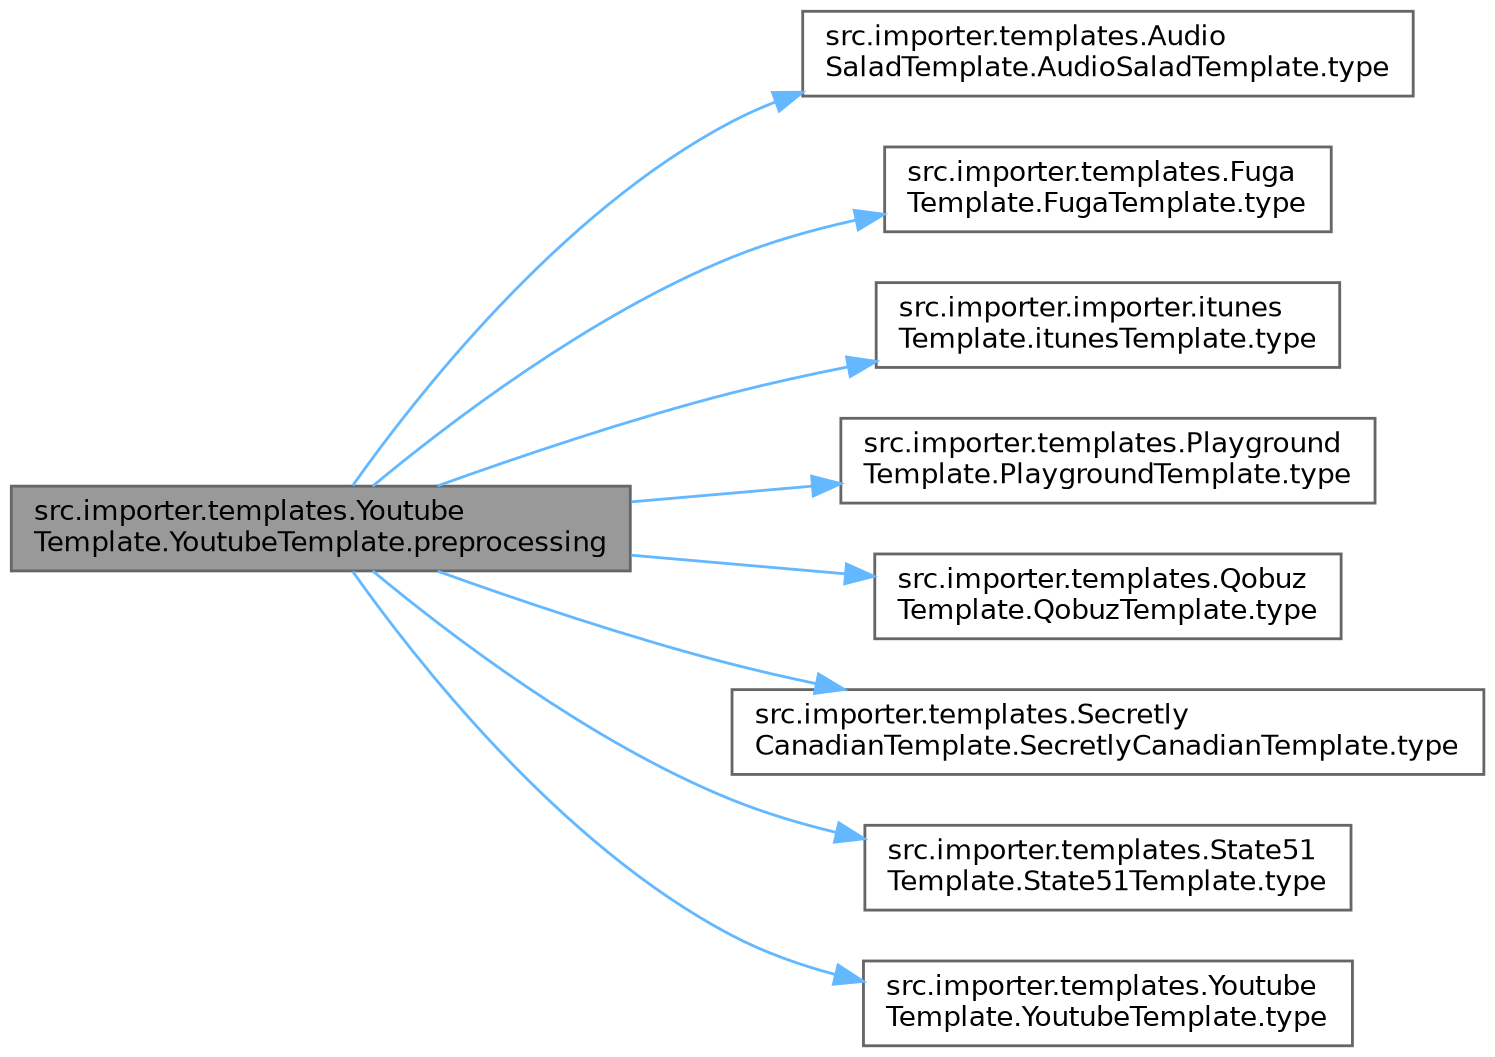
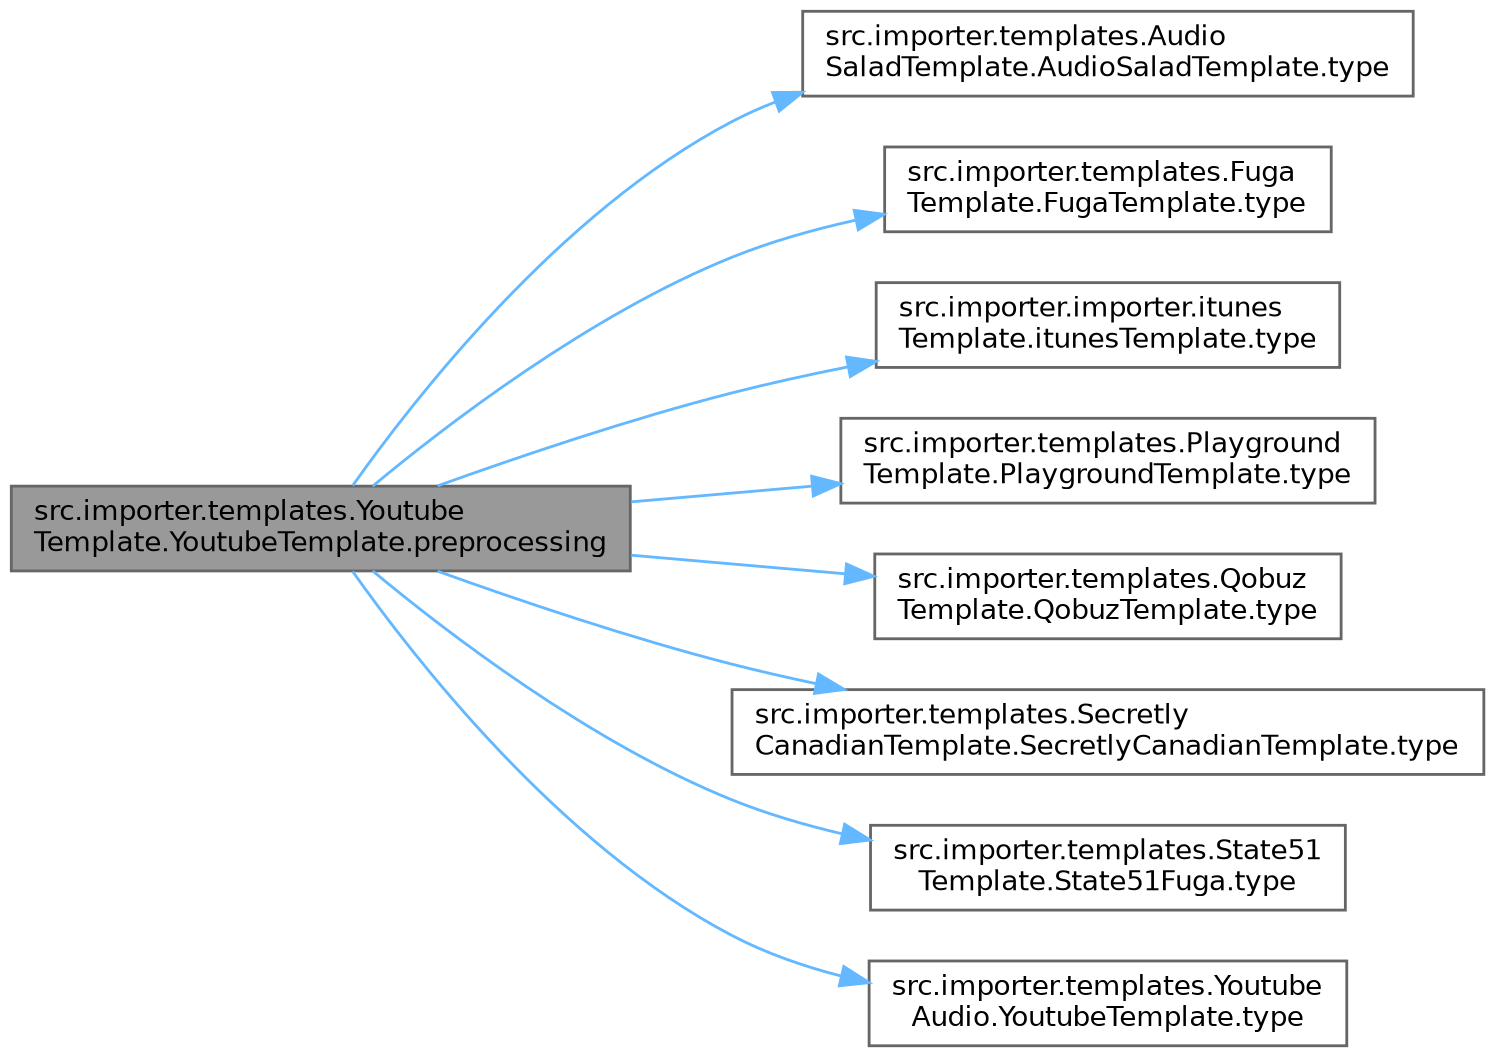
(1108, 868) -> (1108, 868)
(1108, 1003) -> (1108, 1003)
